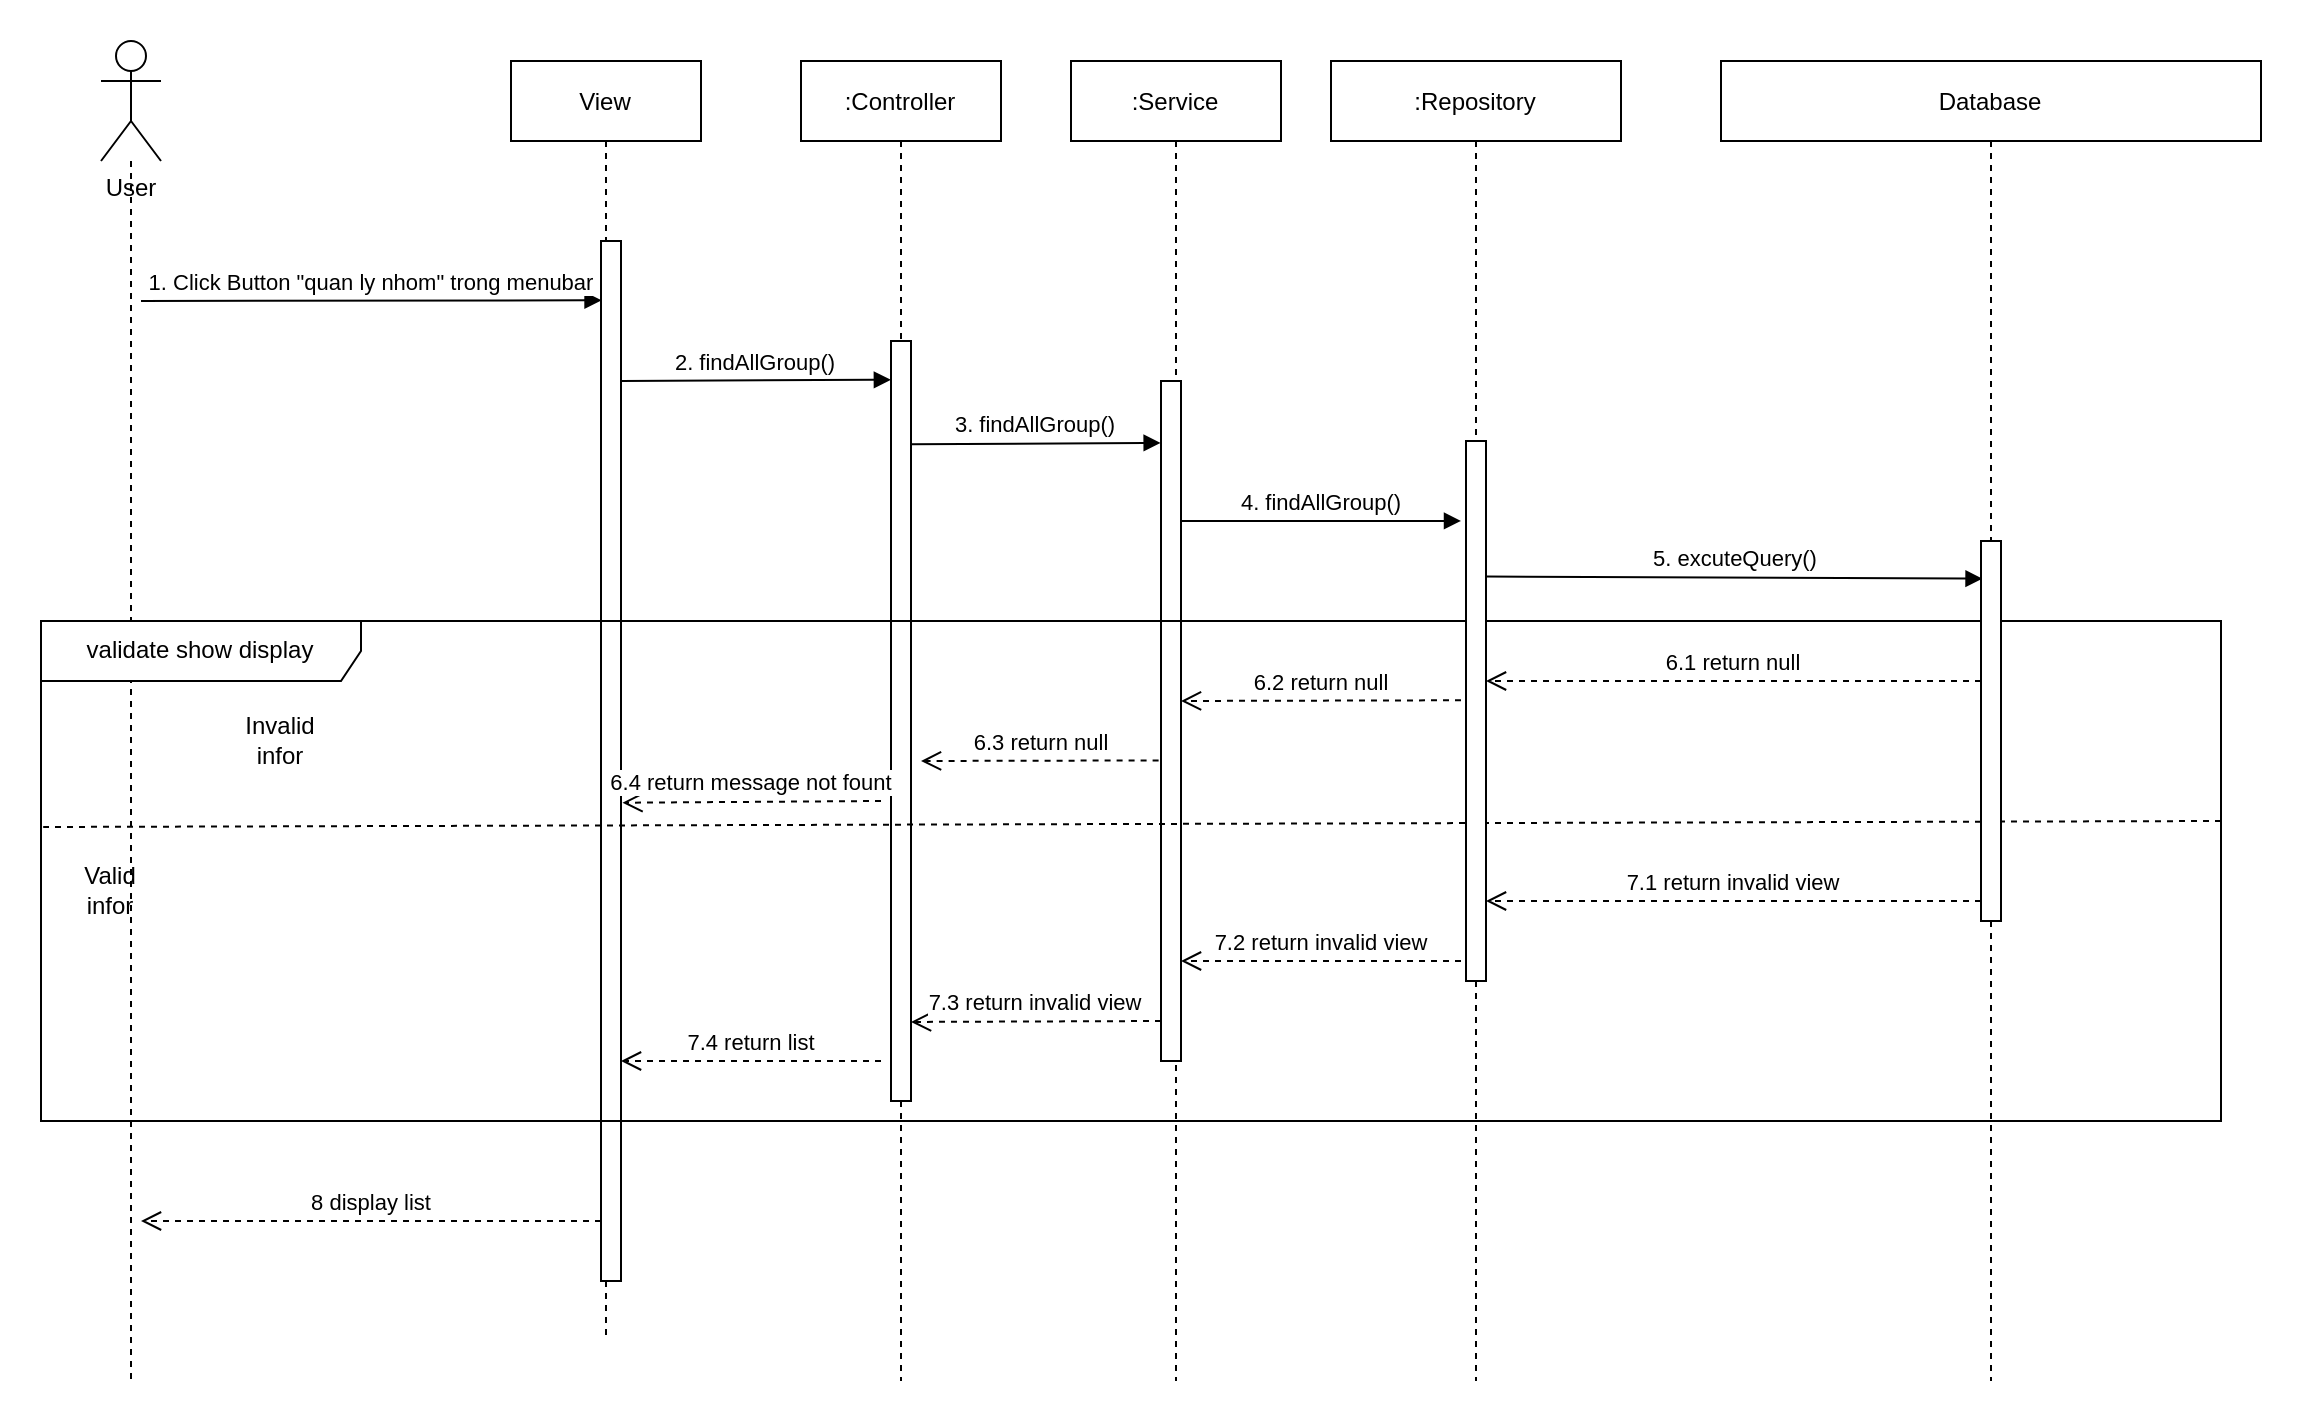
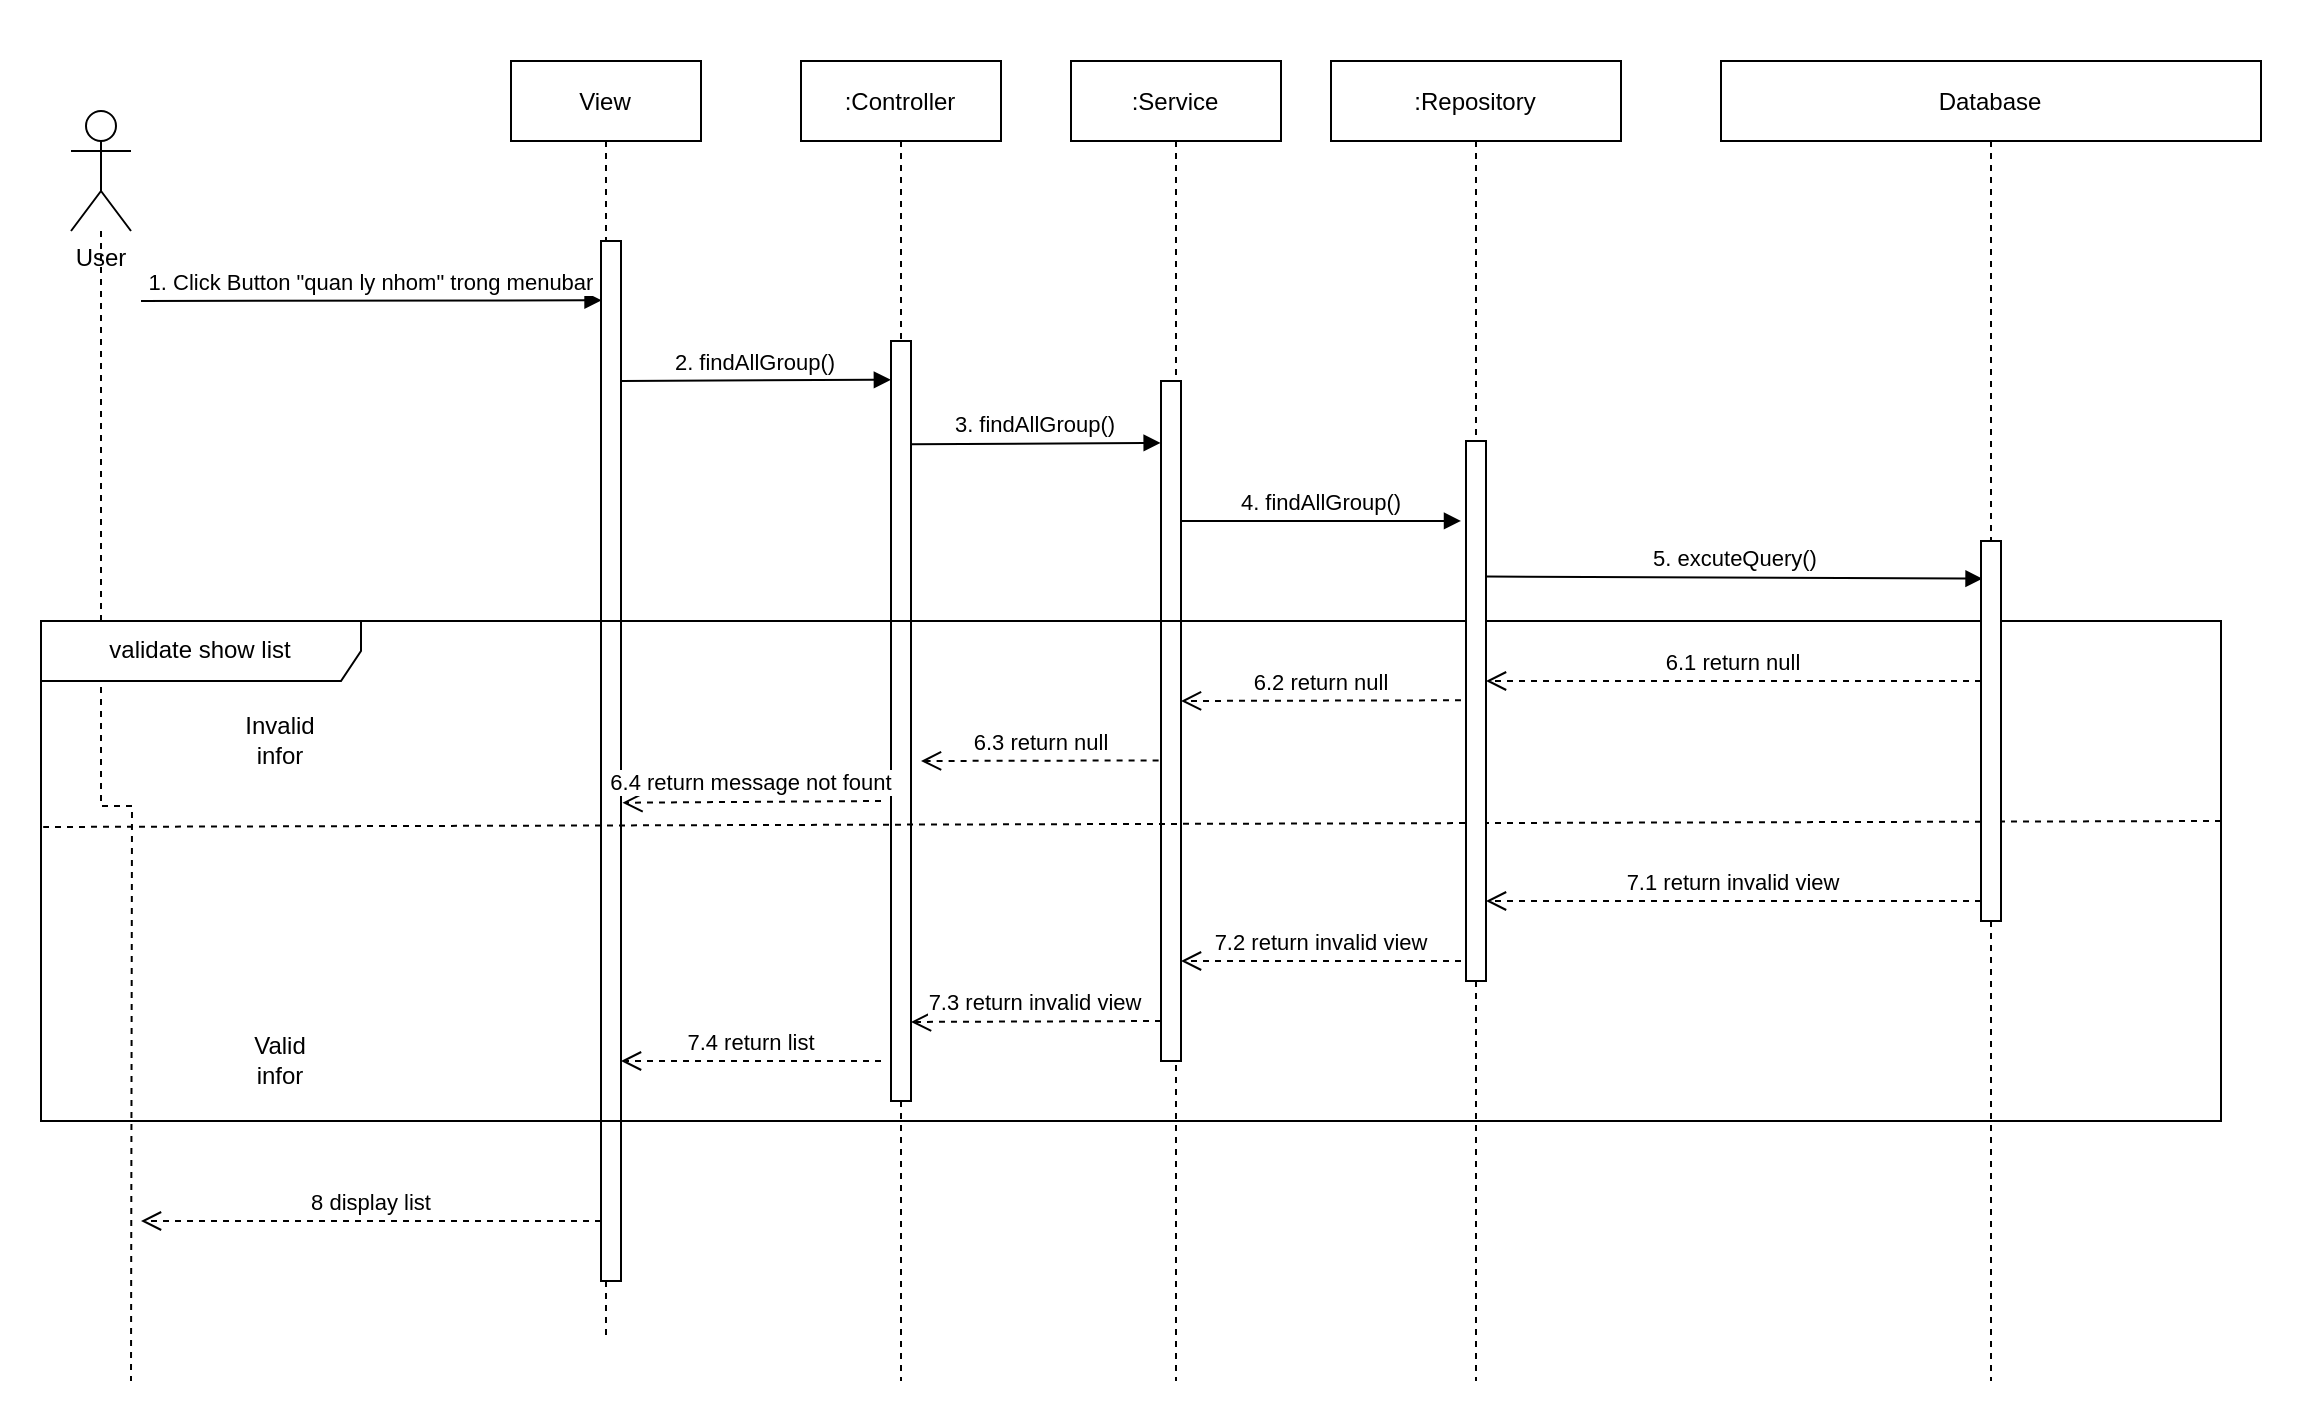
(131, 101) -> (101, 171)
(201, 651) -> (201, 651)
(111, 891) -> (281, 1061)
